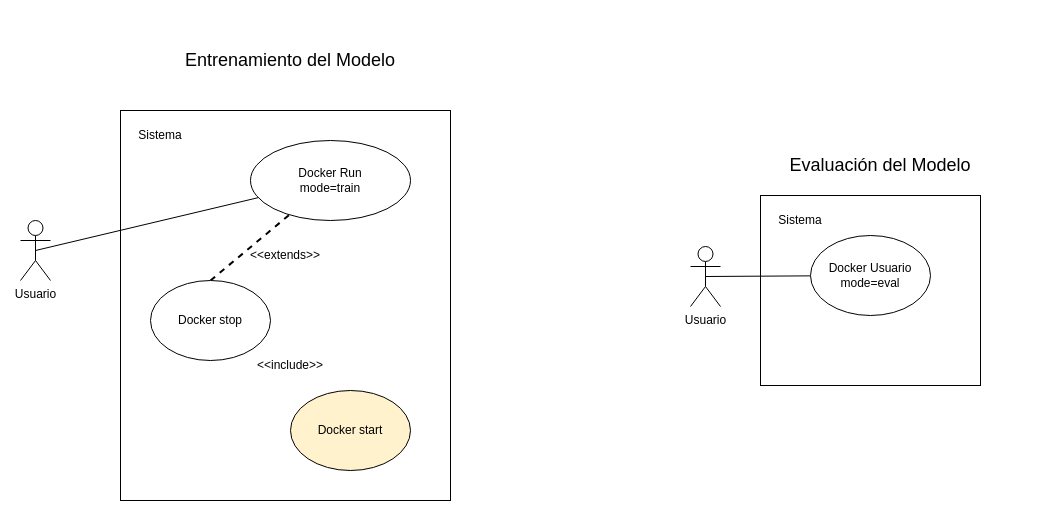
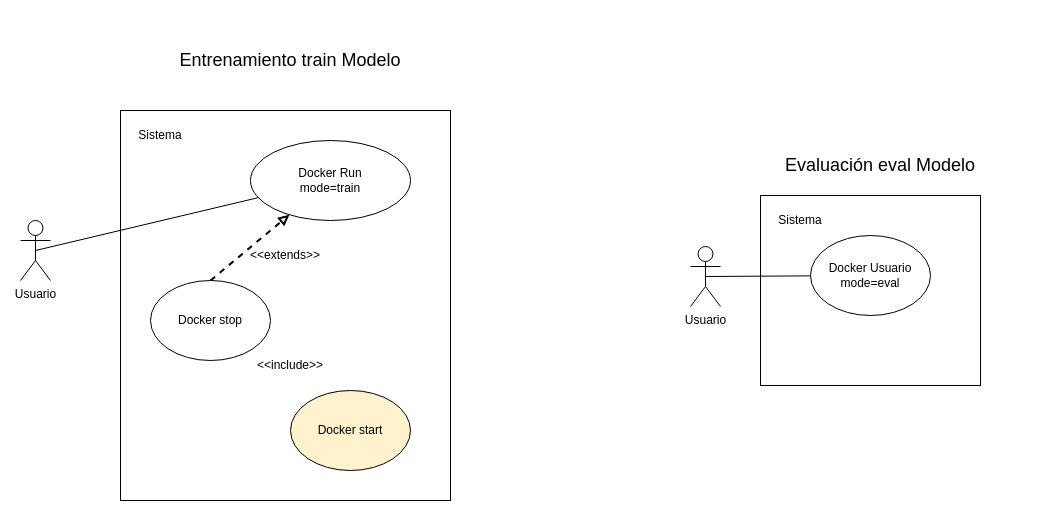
(291, 61) -> (291, 61)
(881, 166) -> (881, 166)
(283, 220) -> (280, 223)
